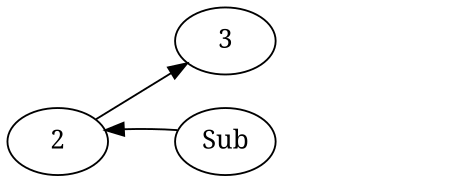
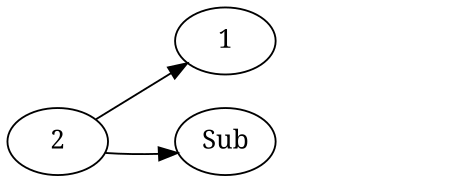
(225, 41) -> (225, 41)
(151, 129) -> (132, 154)
